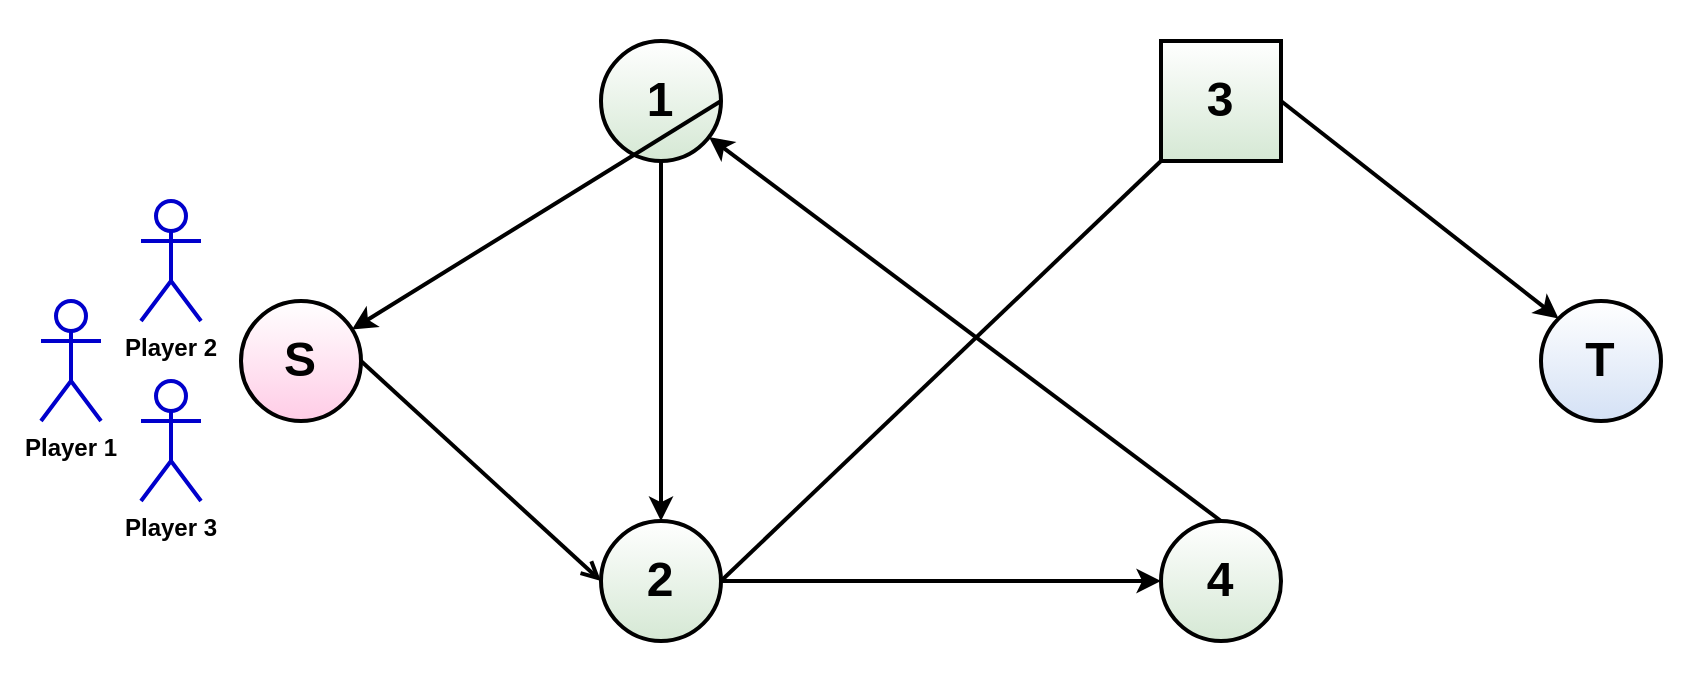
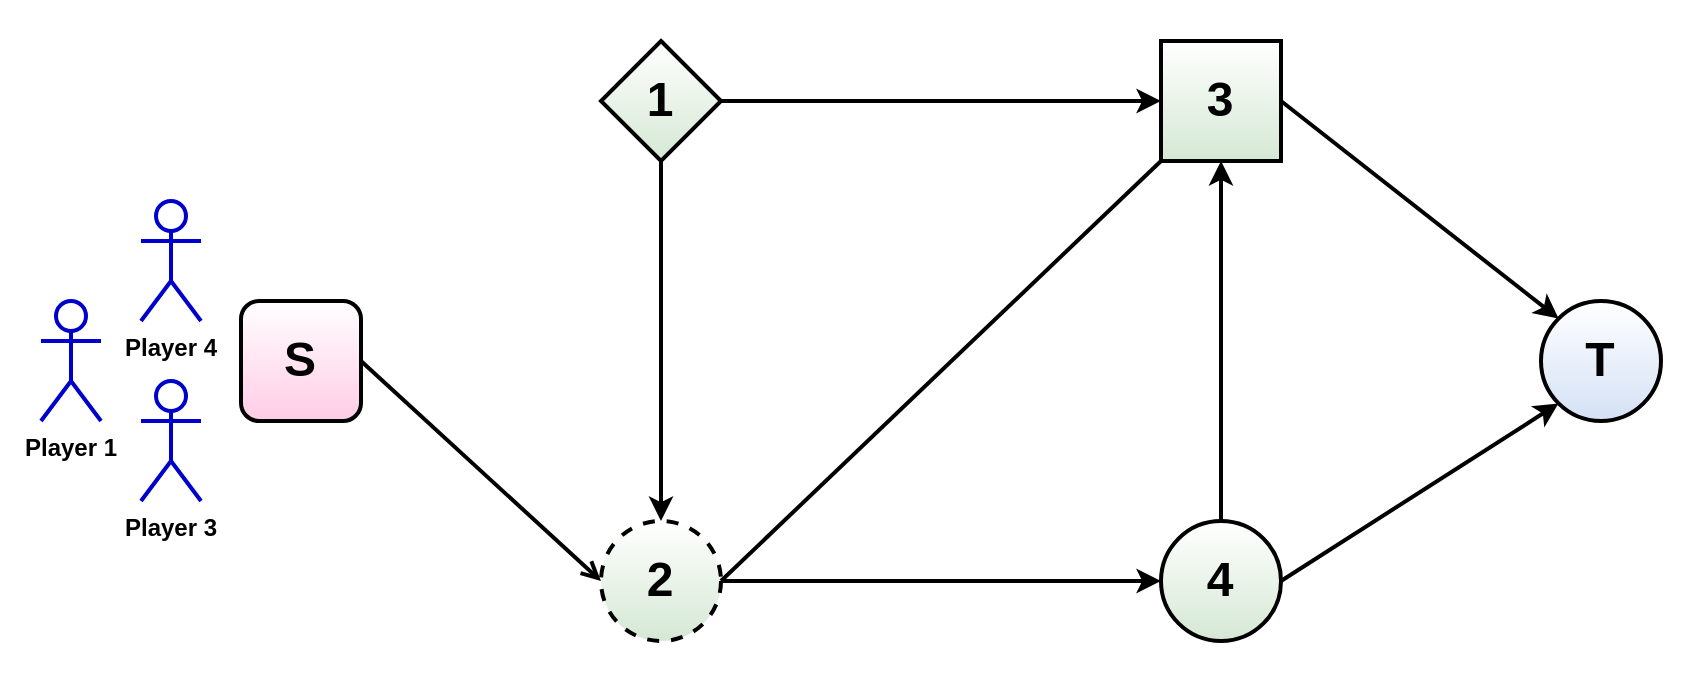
(661, 101) -> (661, 101)
(544, 211) -> (932, 101)
(971, 334) -> (1221, 349)
(172, 349) -> (172, 349)
(301, 361) -> (301, 361)
none -> (1412, 497)
(661, 581) -> (661, 581)
